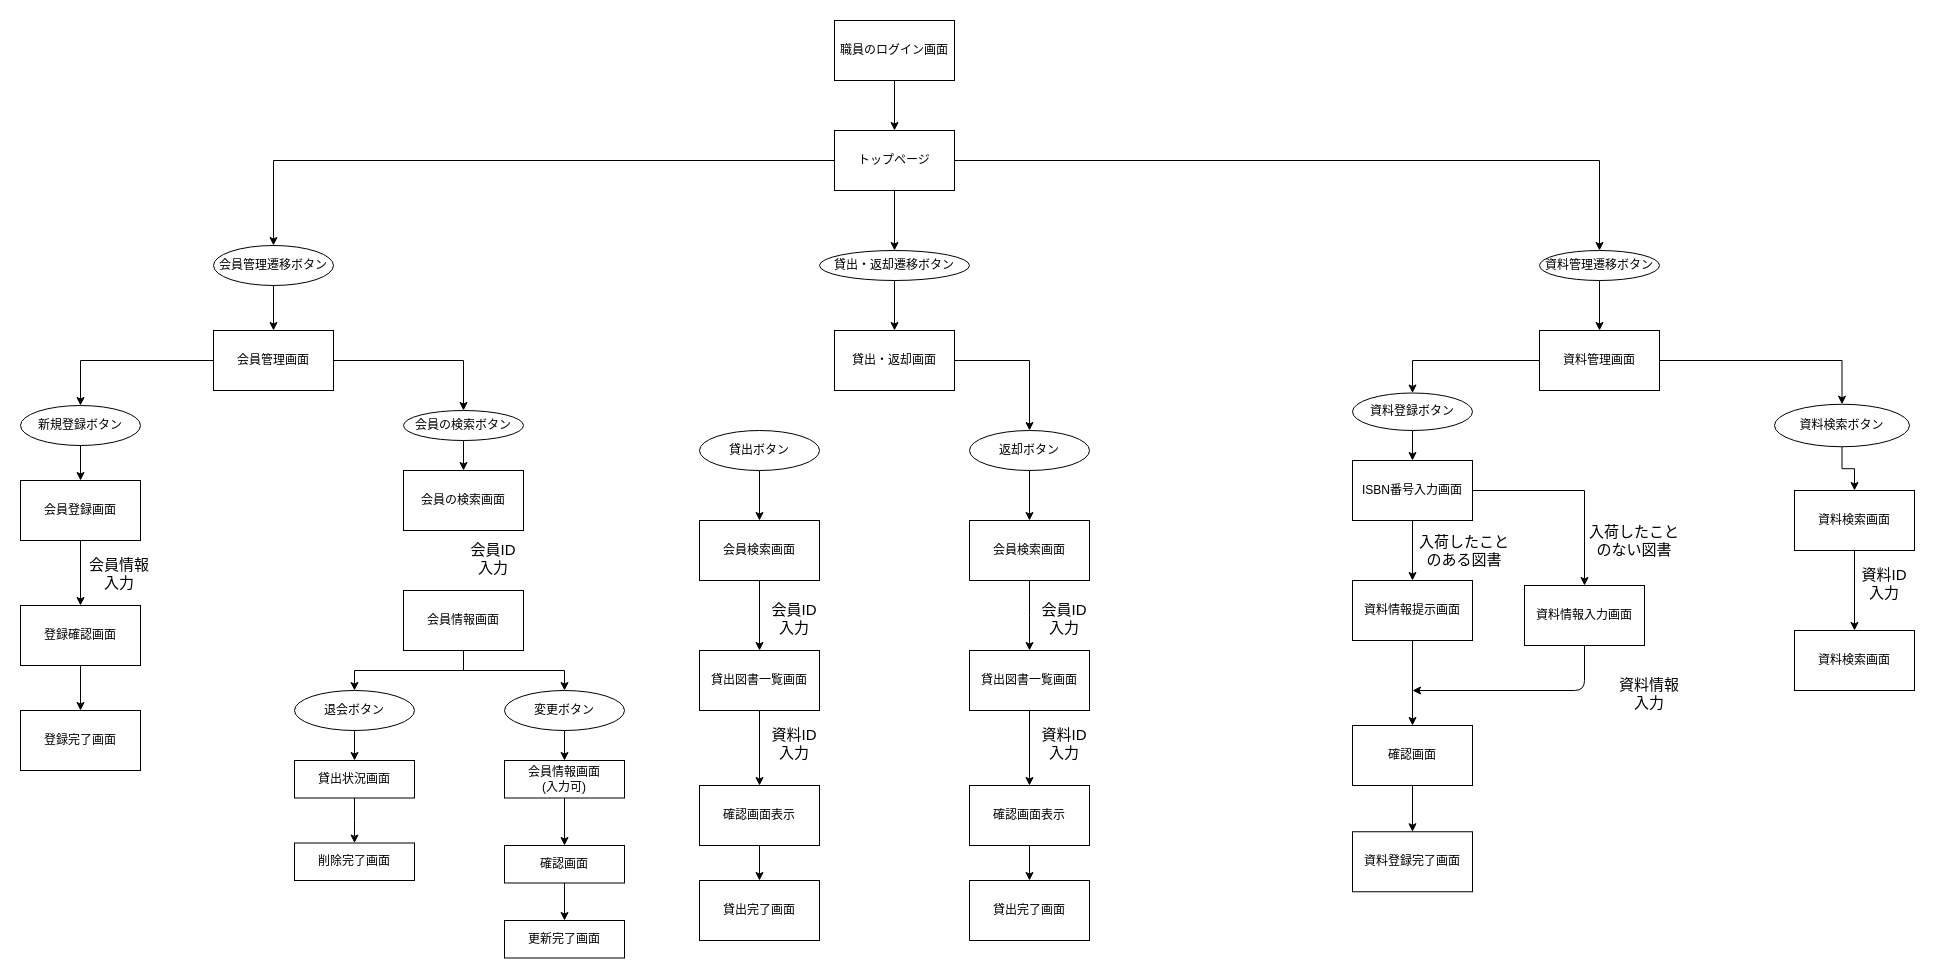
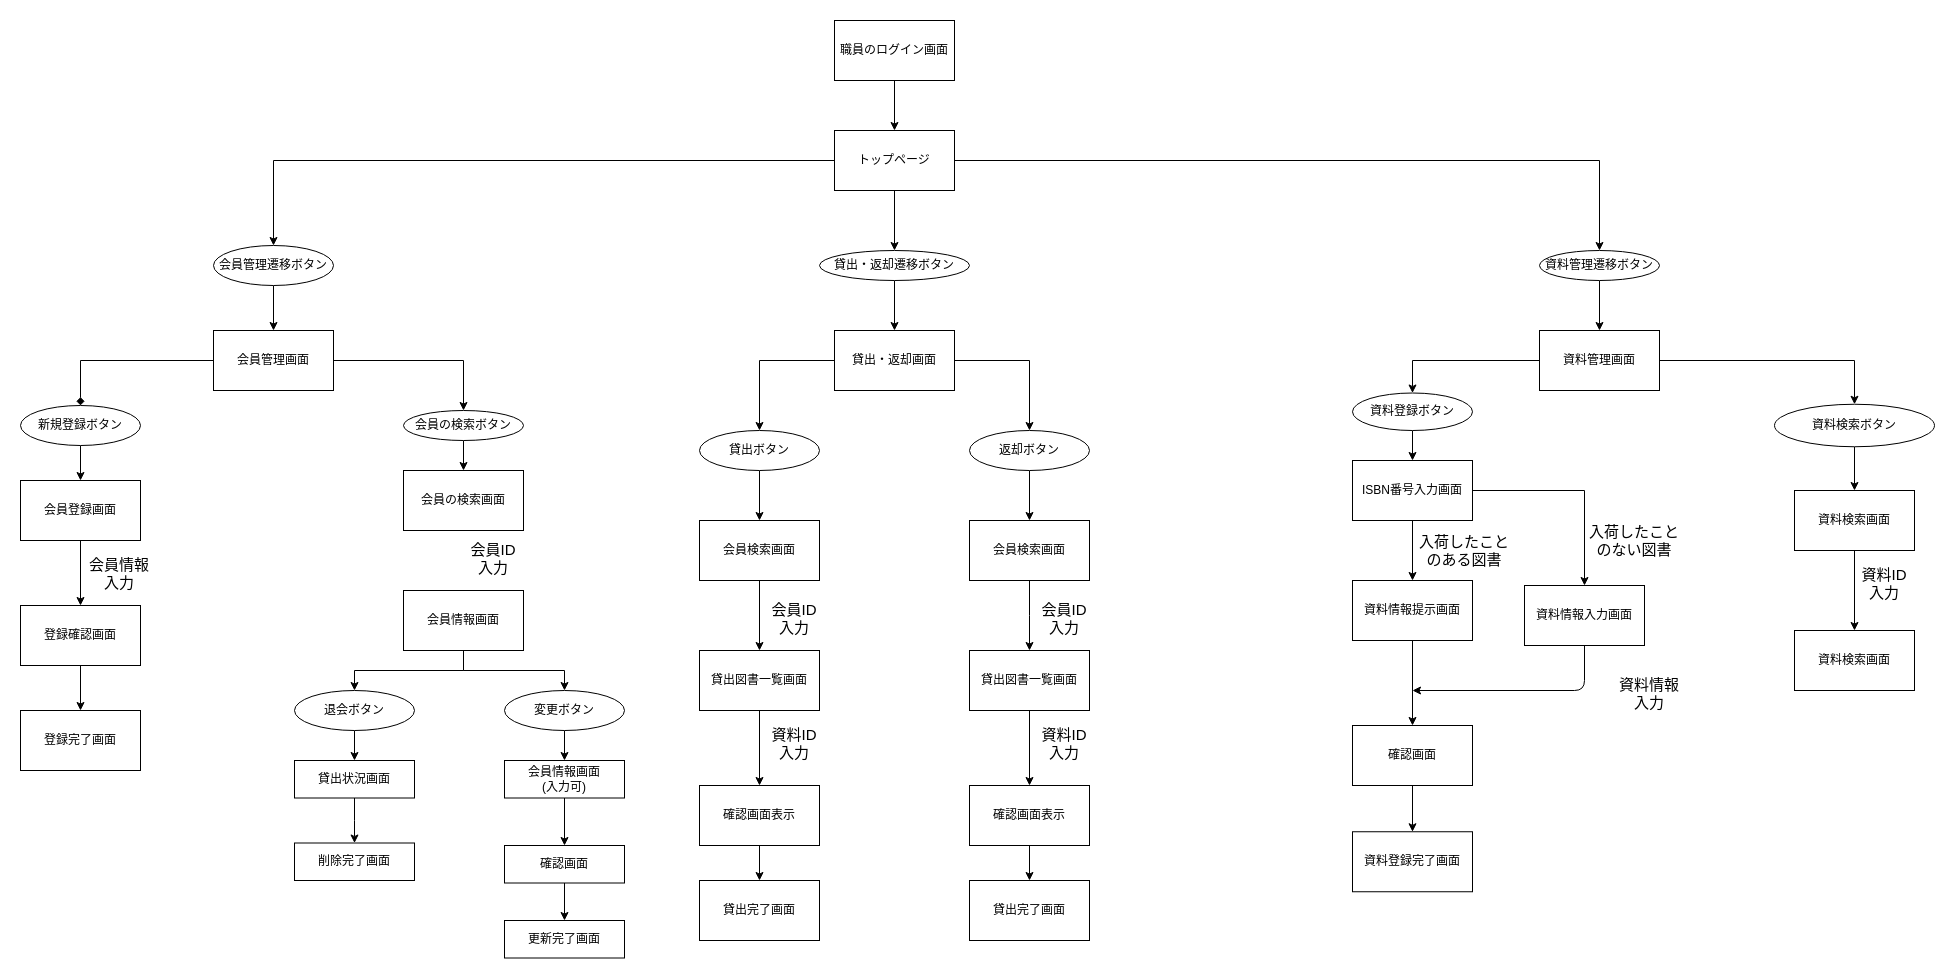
none -> (766, 361)
(81, 397) -> (81, 397)
(1842, 426) -> (1855, 426)
